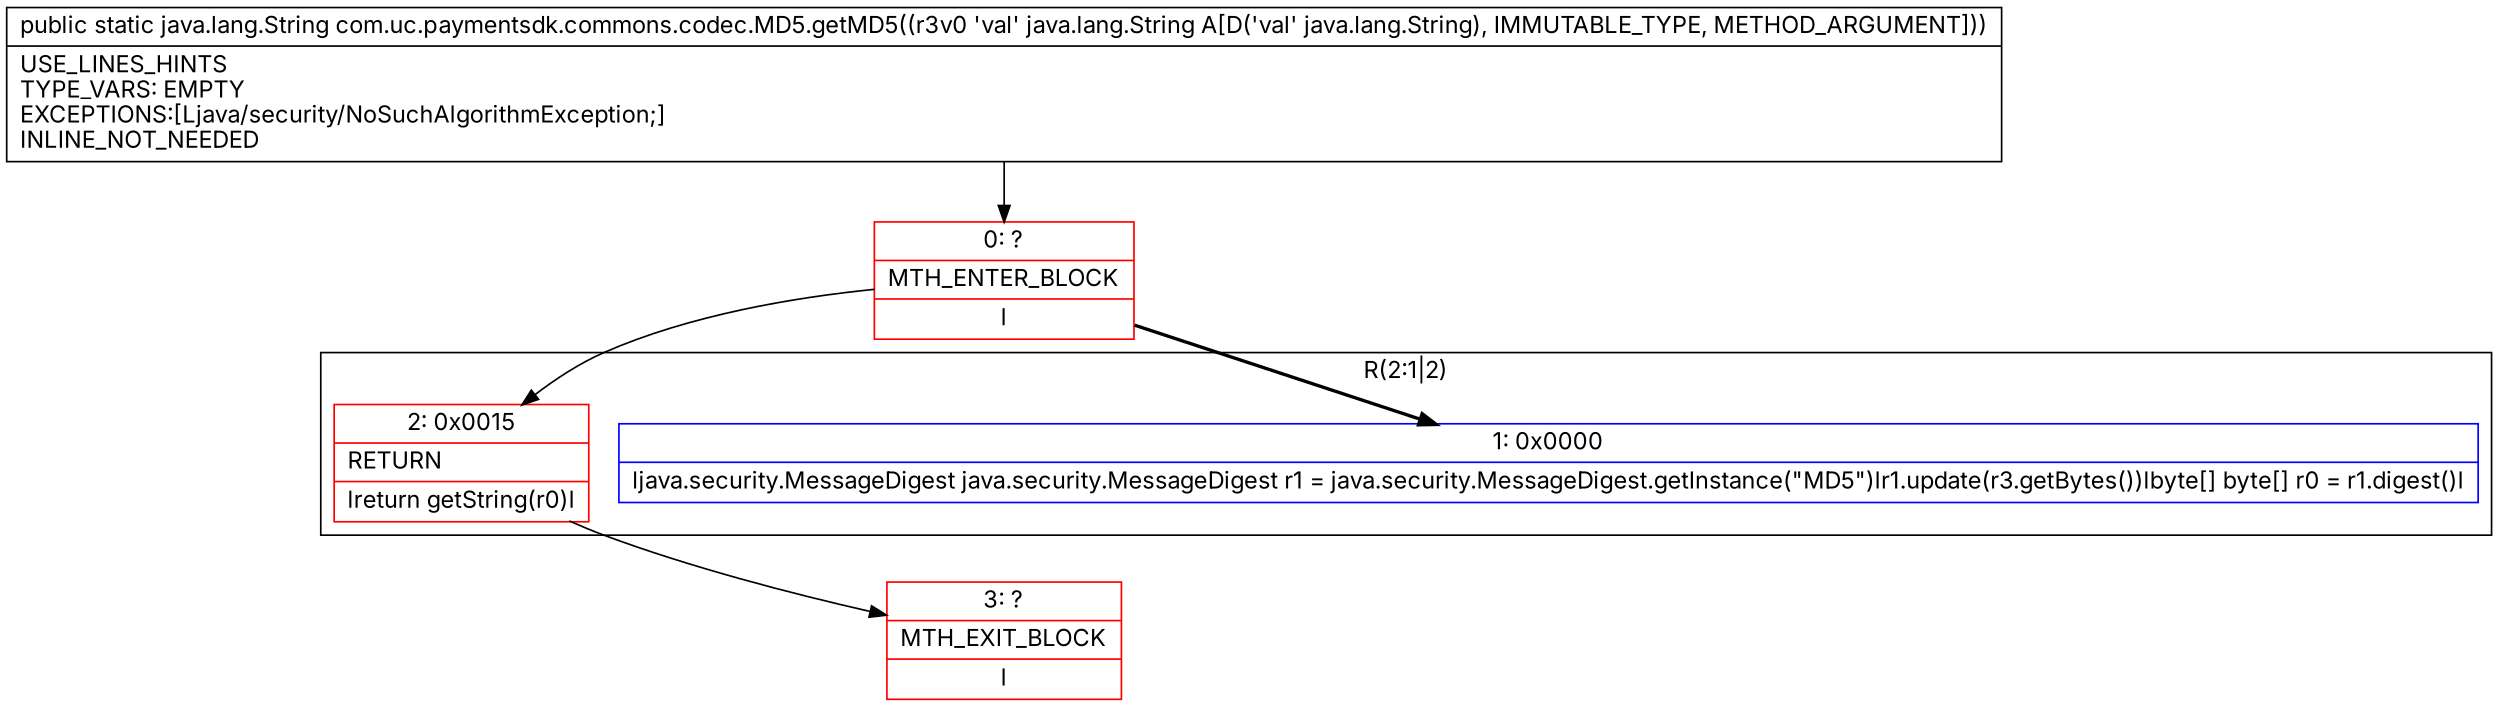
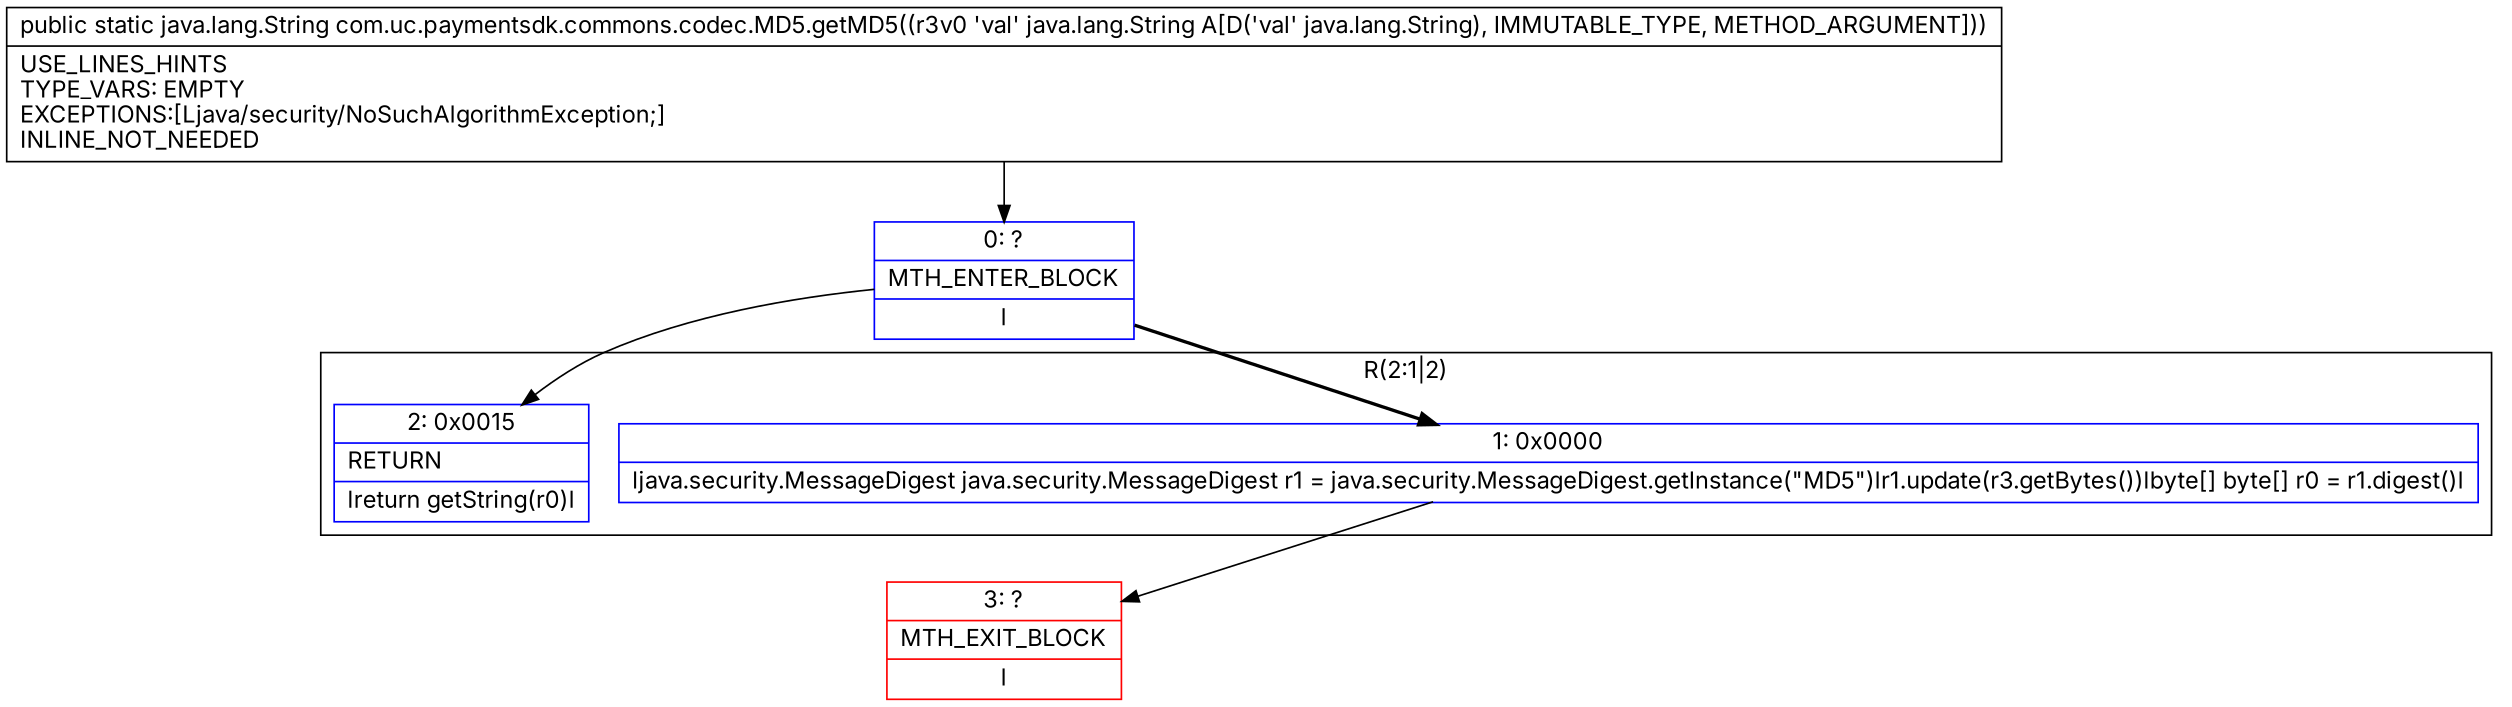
(1004, 281) -> (1004, 281)
(461, 463) -> (461, 463)
(718, 572) -> (1285, 549)
